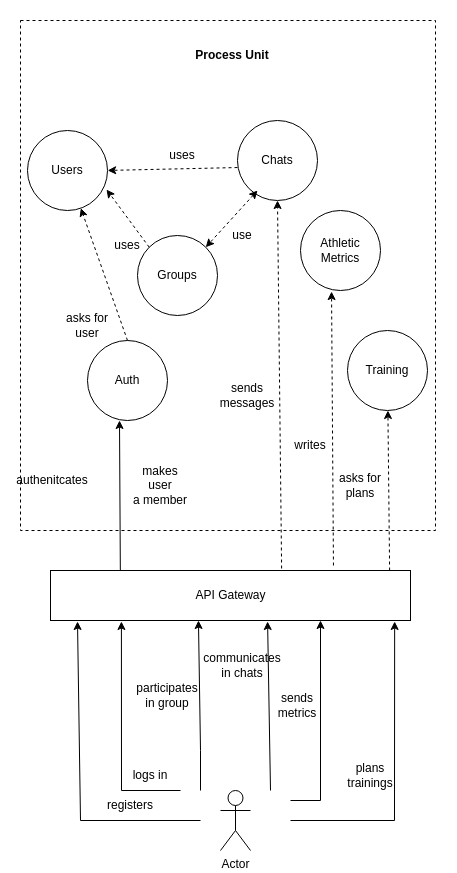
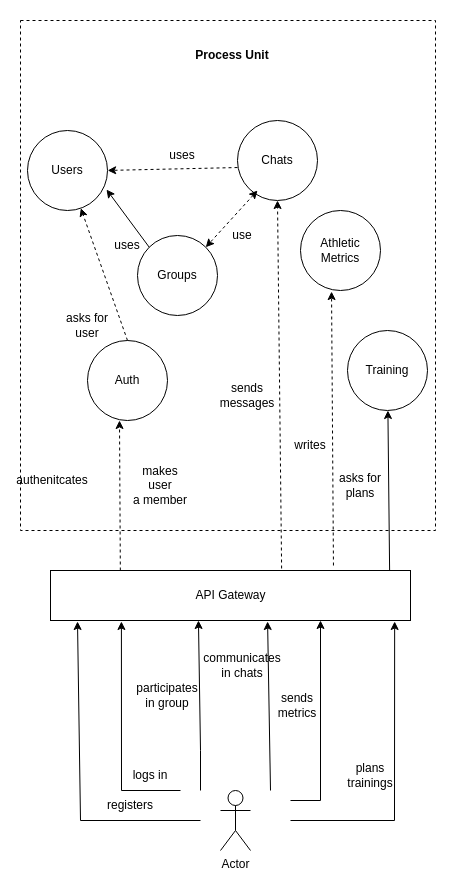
(131, 222) -> (131, 222)
(389, 494) -> (389, 494)
(120, 498) -> (120, 498)
